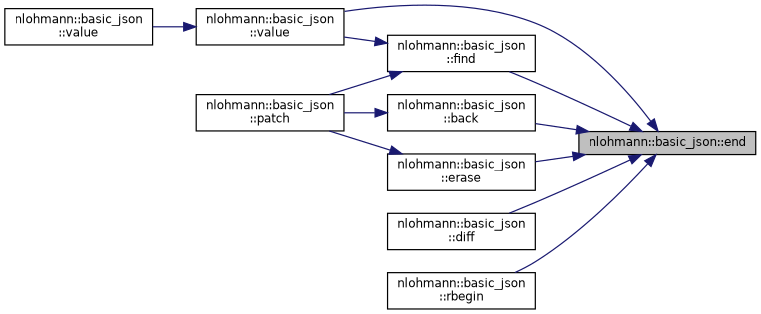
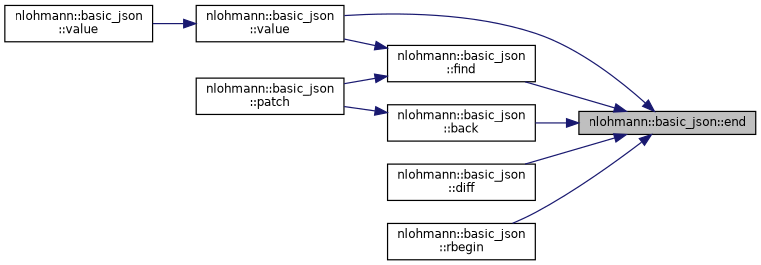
(461, 172) -> none
